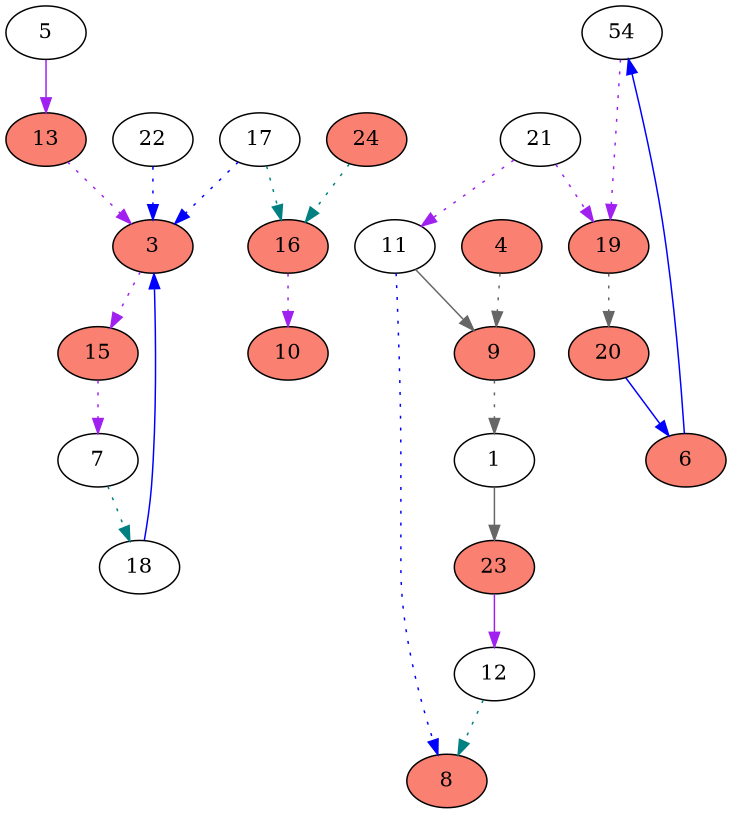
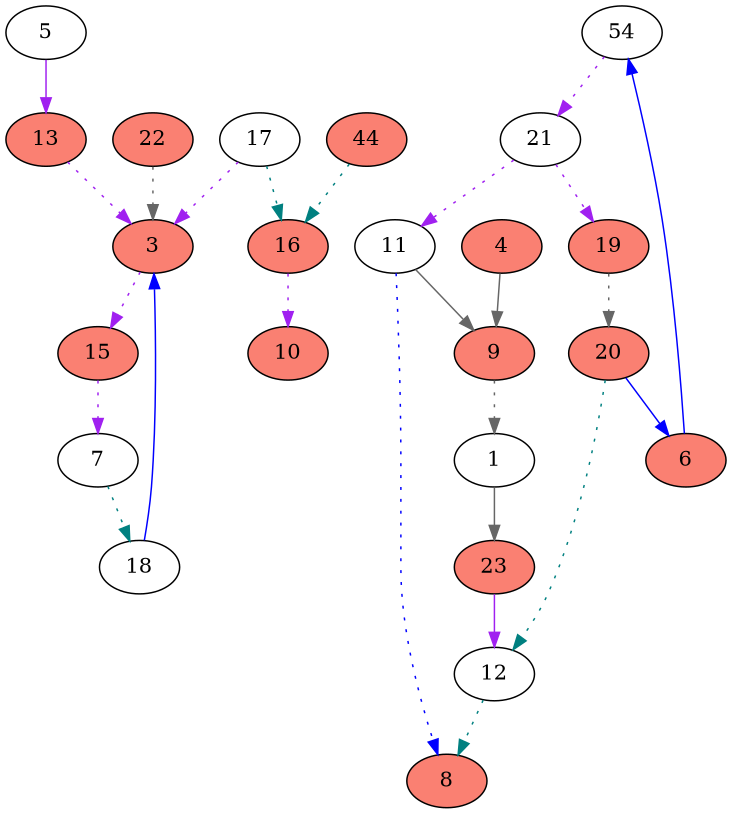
(616, 132) -> (586, 80)
(153, 140) -> (153, 140)
(367, 140) -> (367, 140)
(153, 186) -> (153, 186)
(212, 188) -> (212, 188)
(499, 293) -> (499, 293)
none -> (577, 513)
